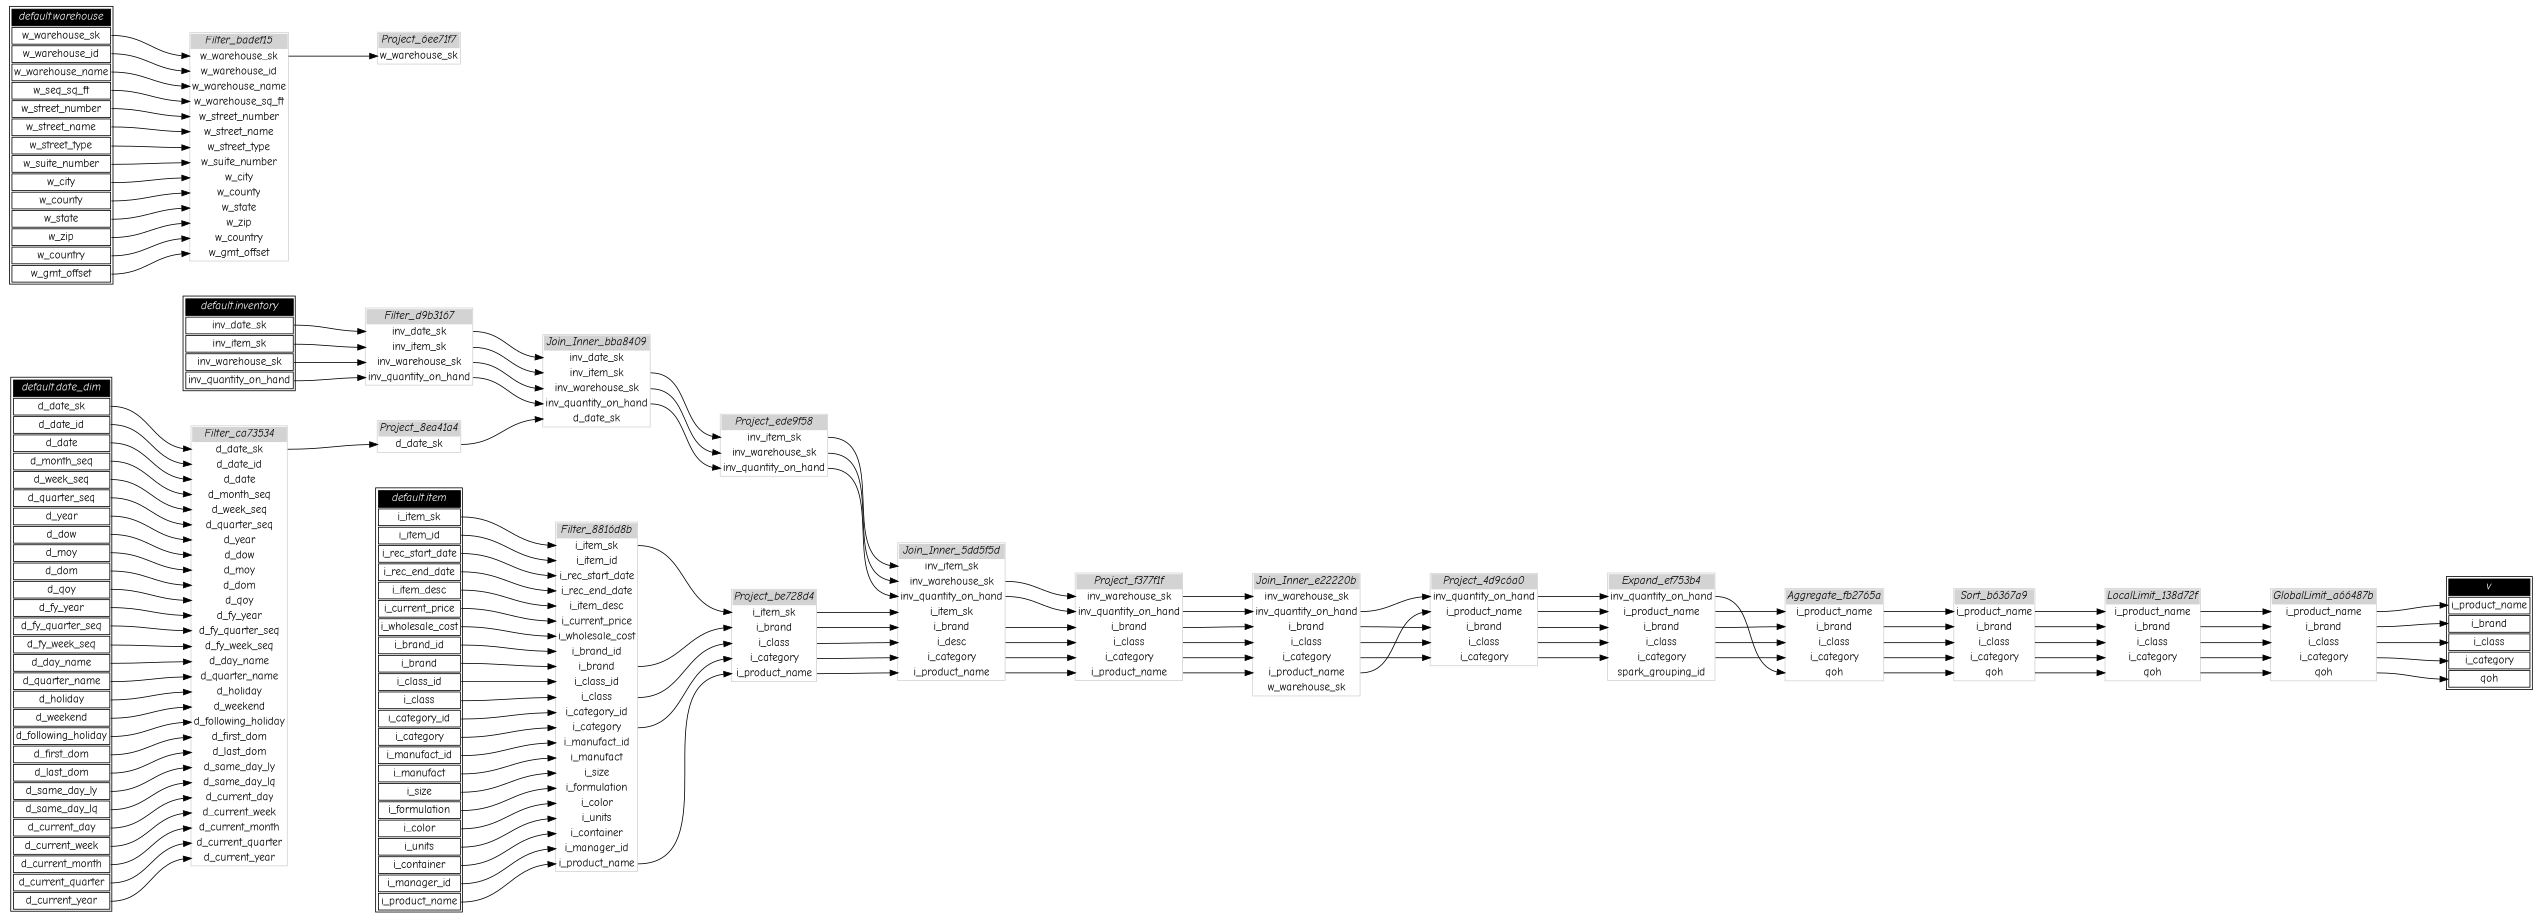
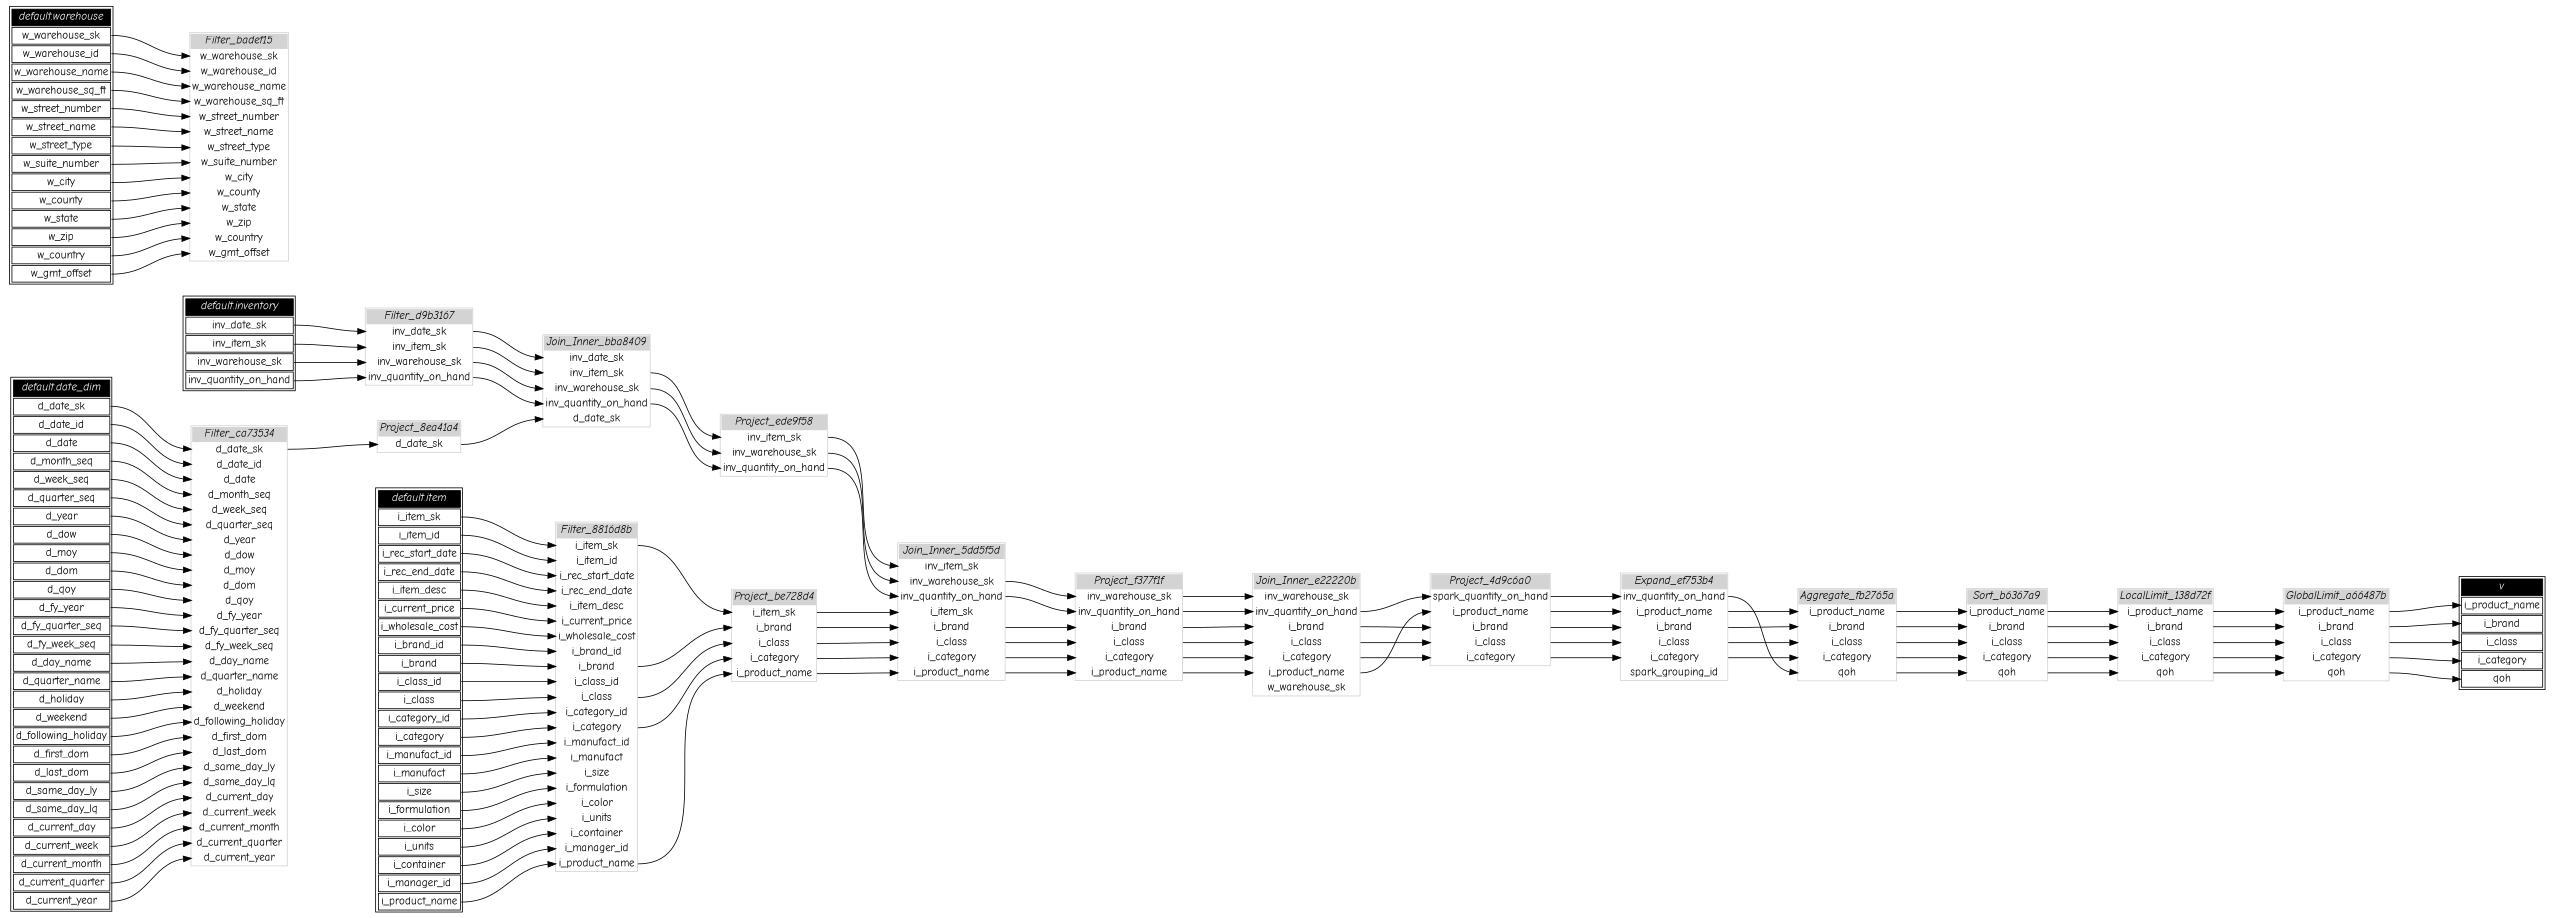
(419, 48) -> none
(61, 90) -> (61, 90)
(1484, 596) -> (1491, 596)
(952, 642) -> (952, 642)
